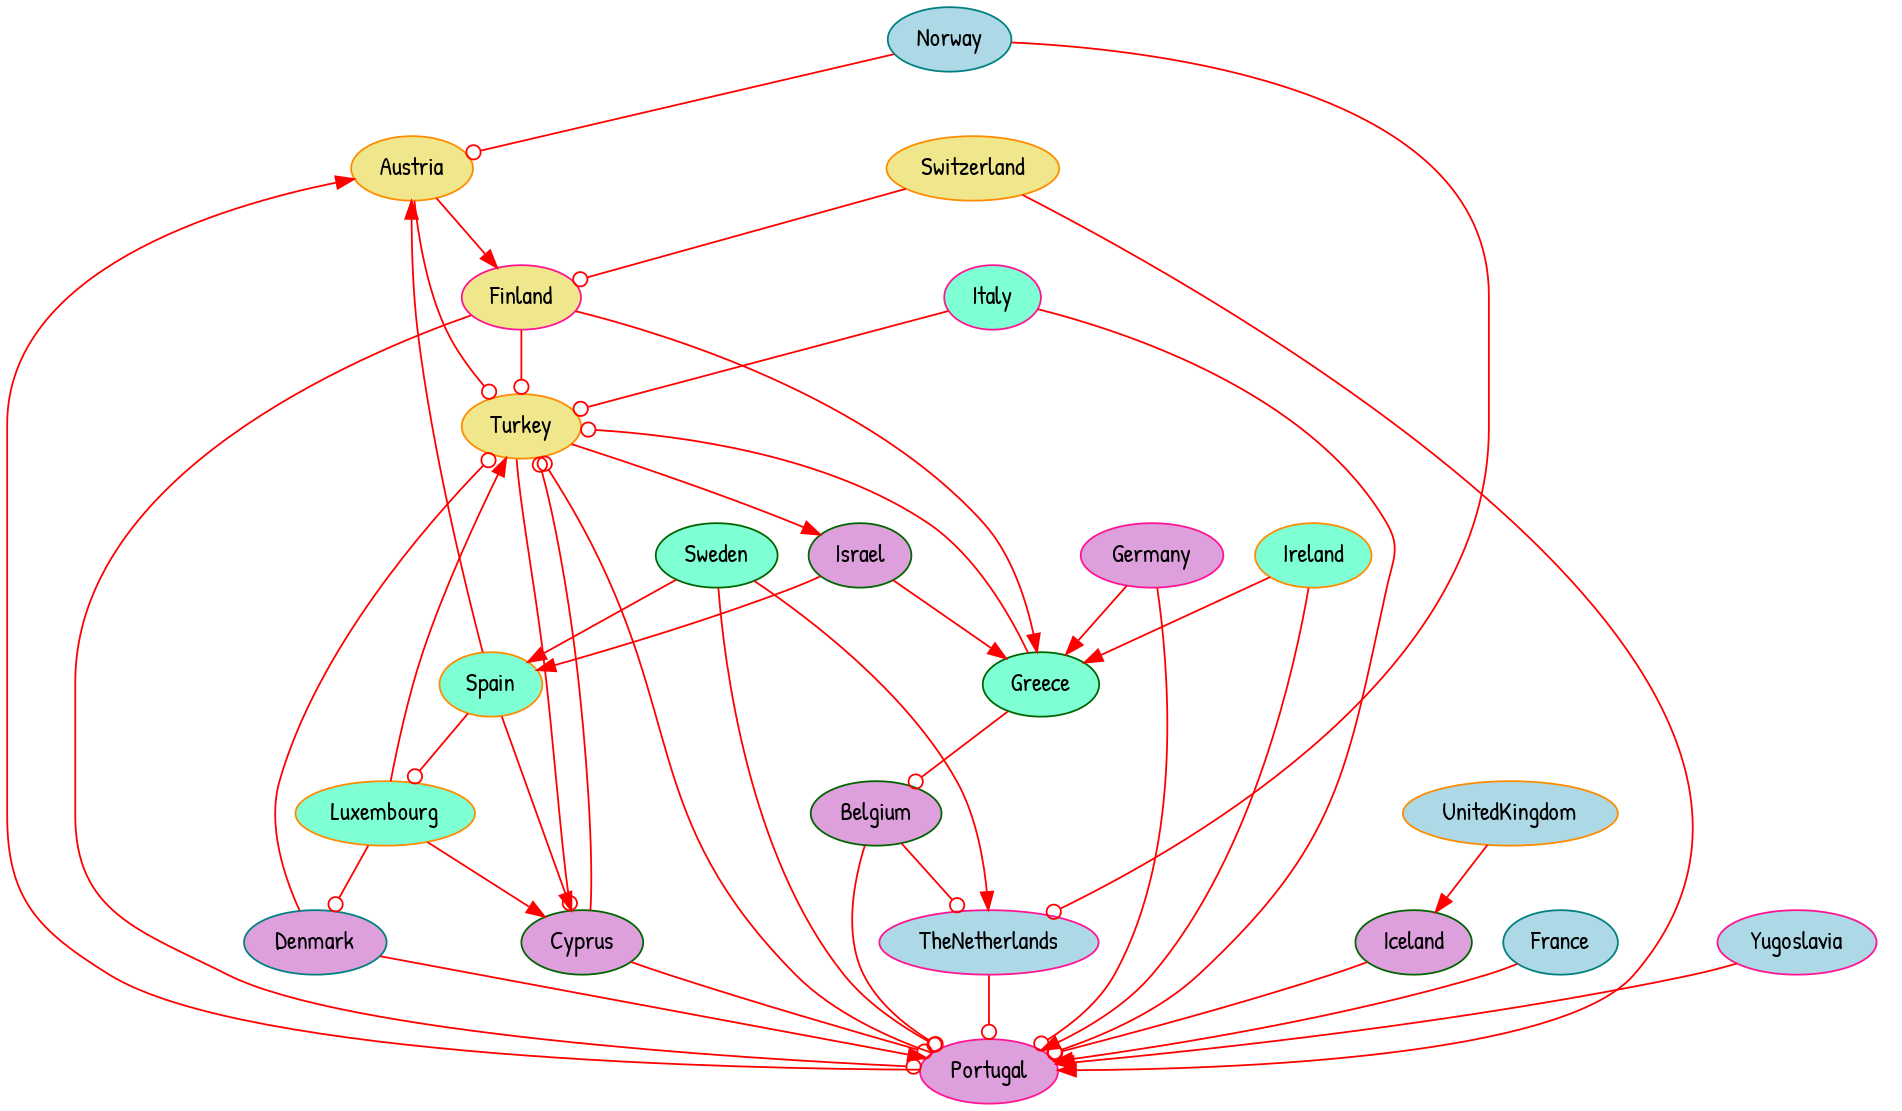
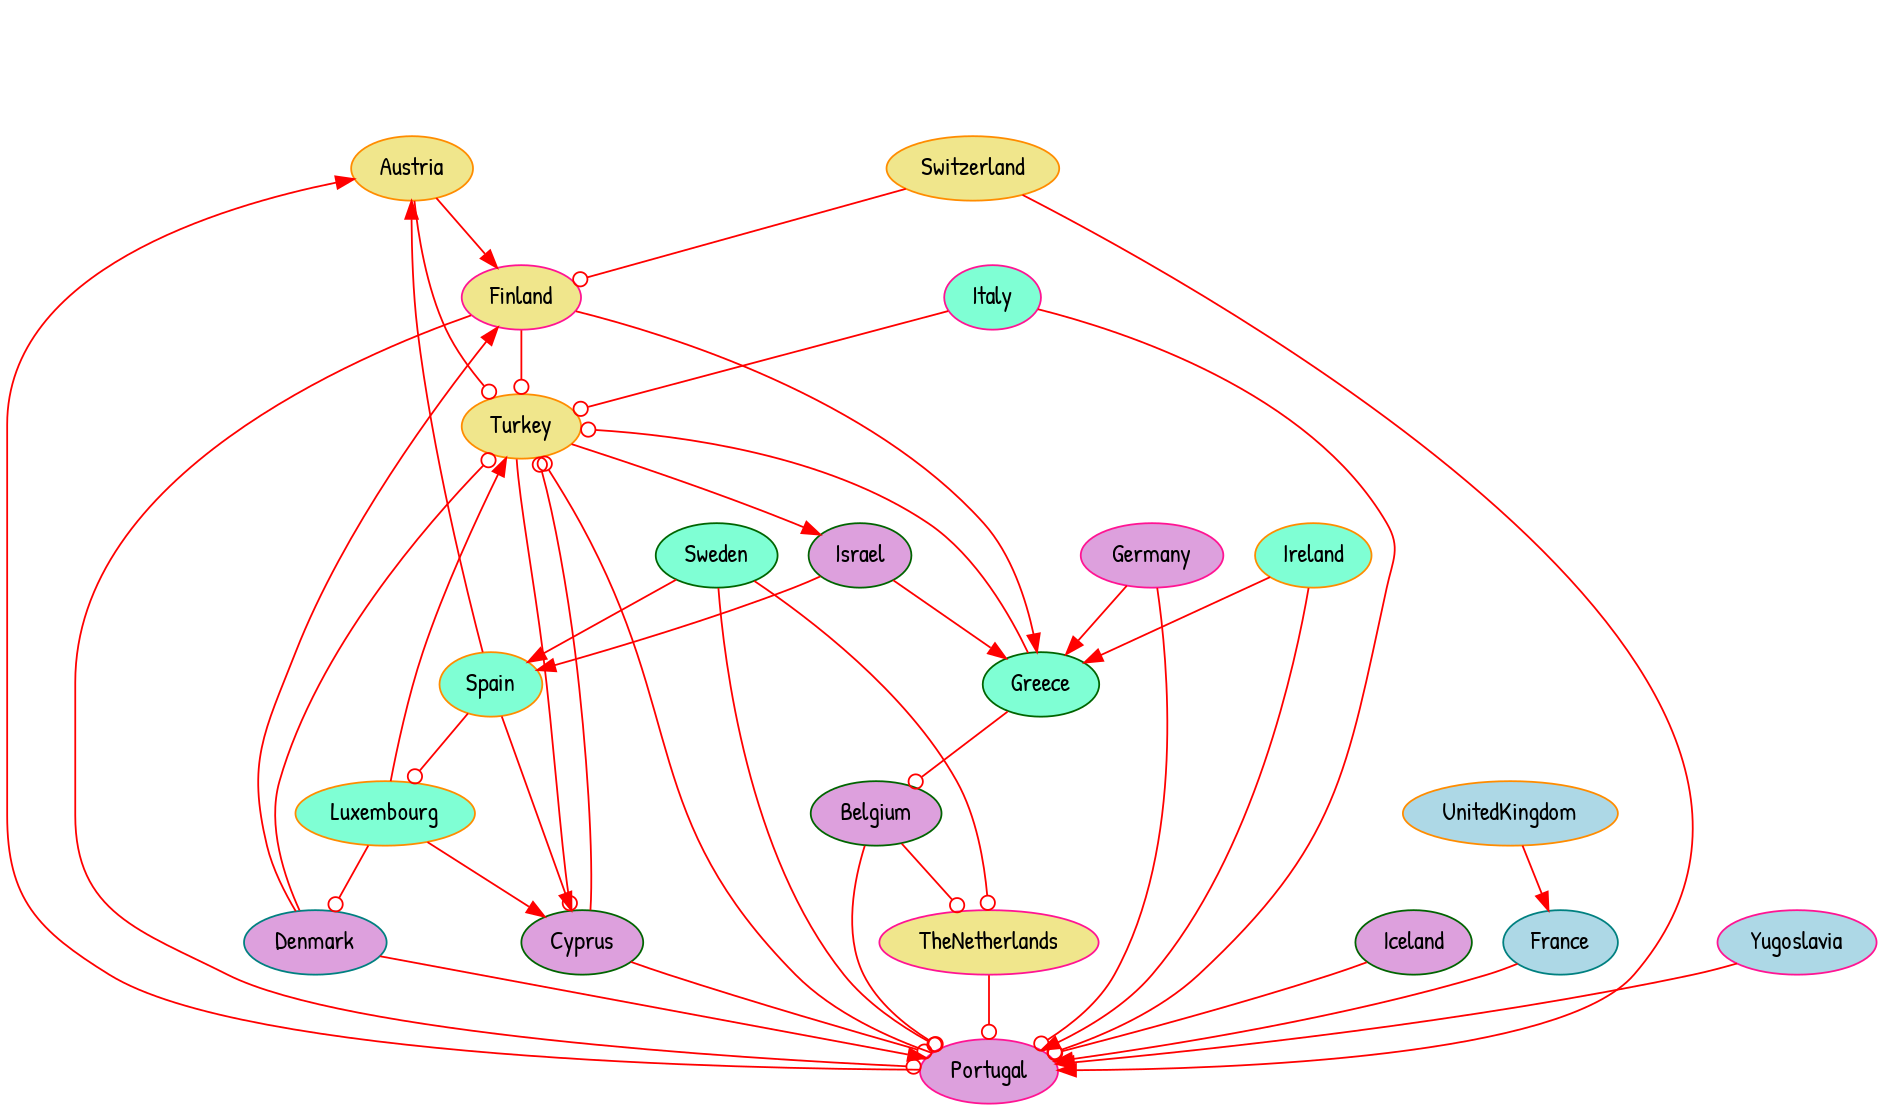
(950, 39) -> none
none -> (314, 609)
(908, 713) -> (908, 713)
(1467, 871) -> (1532, 870)
(989, 942) -> (989, 942)
